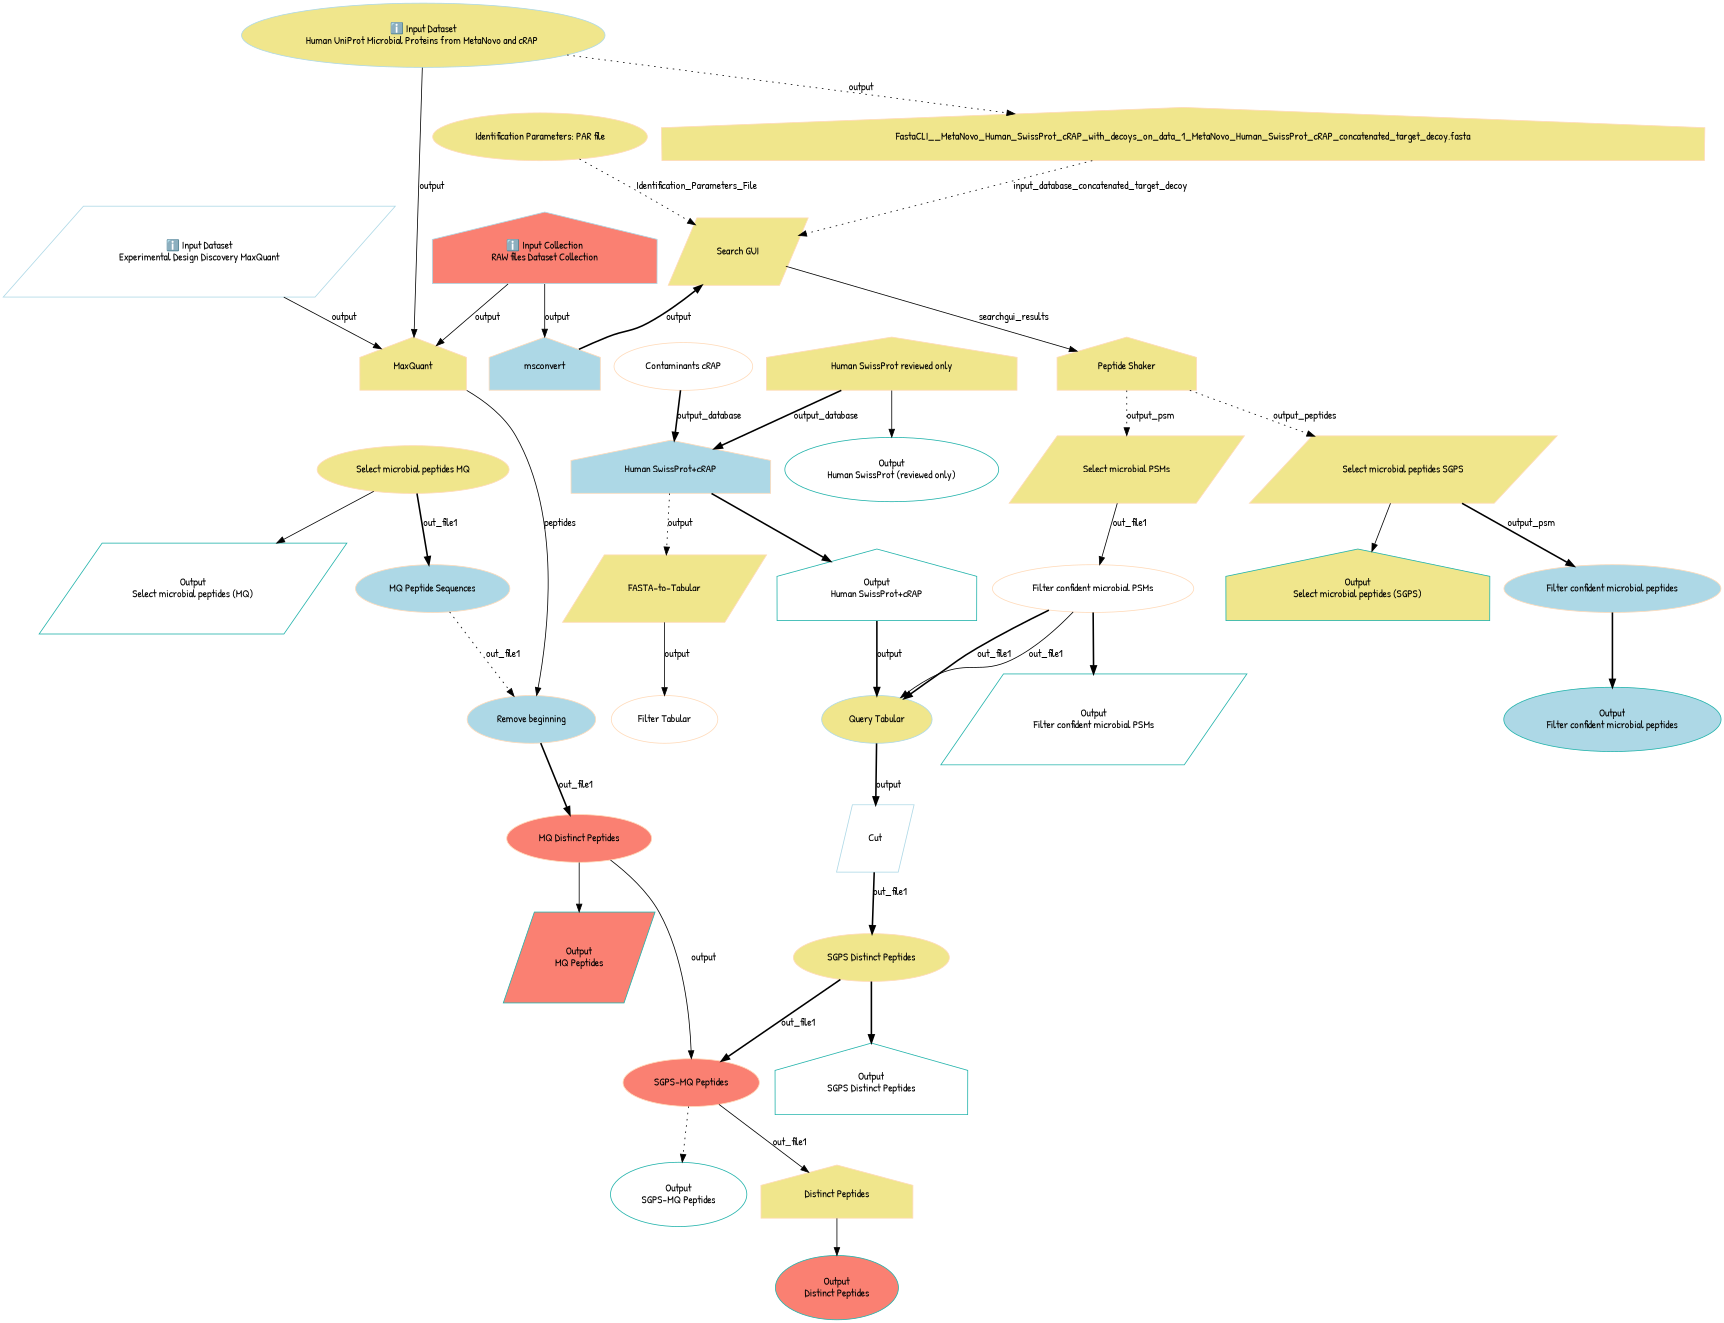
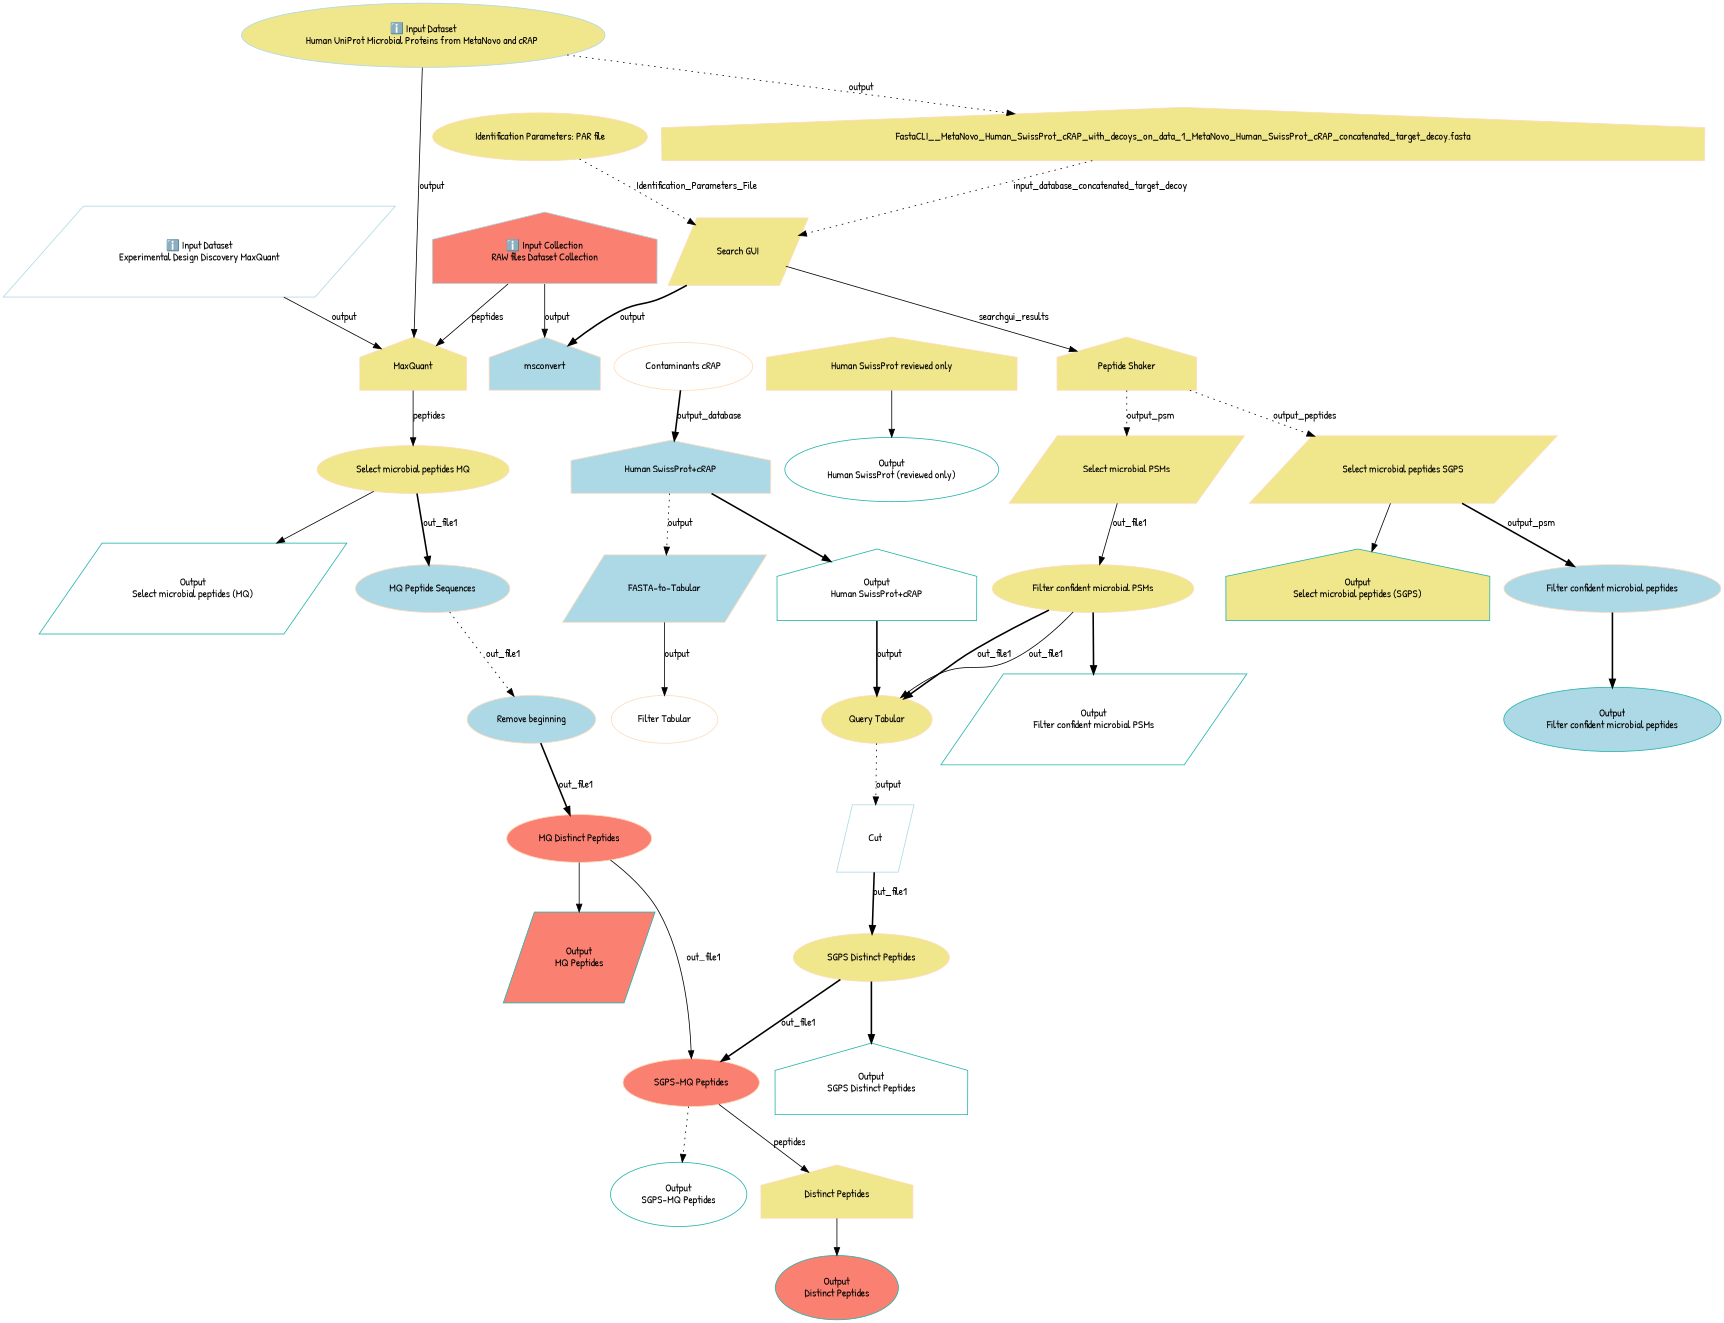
(488, 317) -> (488, 317)
(641, 327) -> (628, 308)
(781, 418) -> none
(544, 526) -> (413, 414)
(665, 589) -> (665, 589)
(1093, 589) -> (1093, 589)
(877, 719) -> (877, 719)
(876, 770) -> (876, 770)
(704, 958) -> (704, 958)
(790, 1142) -> (790, 1142)
